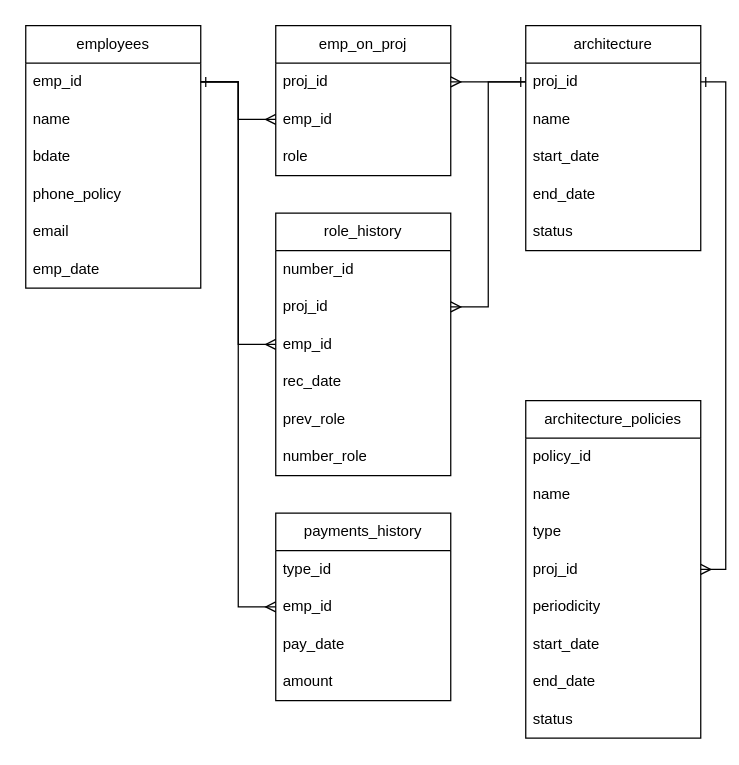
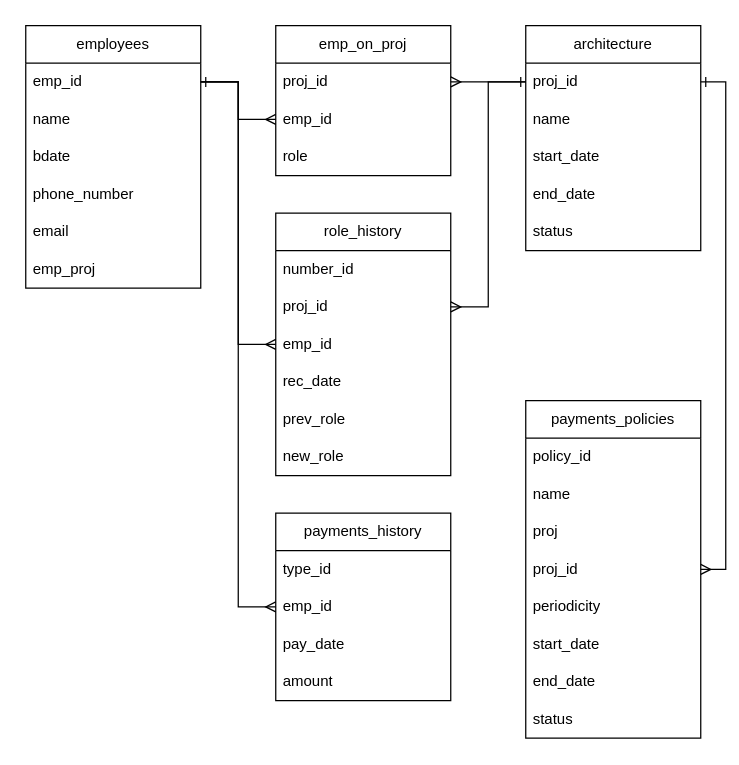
(80, 194) -> (84, 194)
(67, 269) -> (67, 269)
(613, 419) -> (613, 419)
(327, 457) -> (315, 457)
(550, 532) -> (550, 532)
